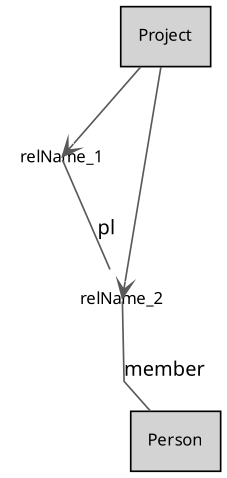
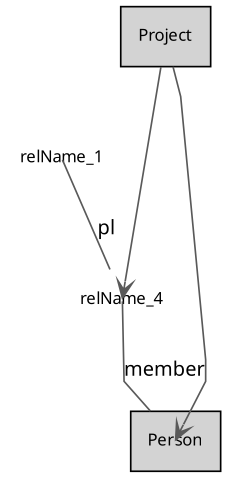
(107, 105) -> (195, 248)
(122, 300) -> (122, 300)
